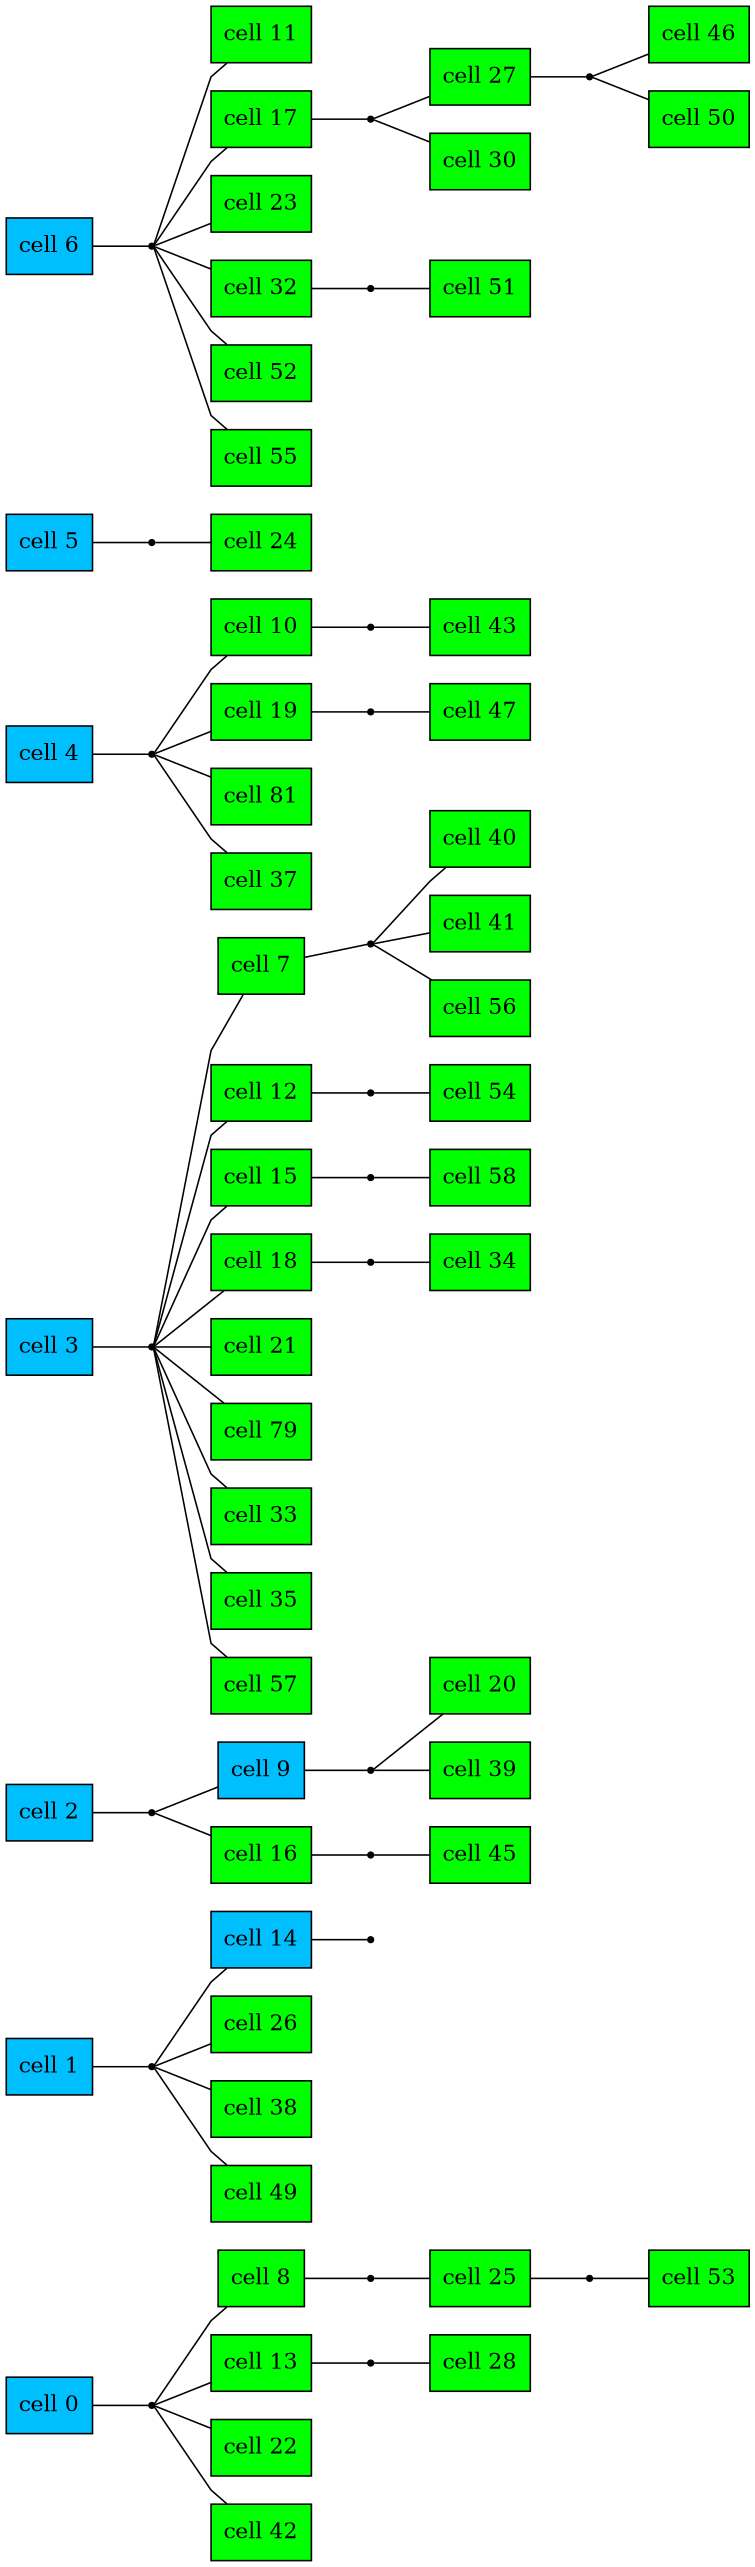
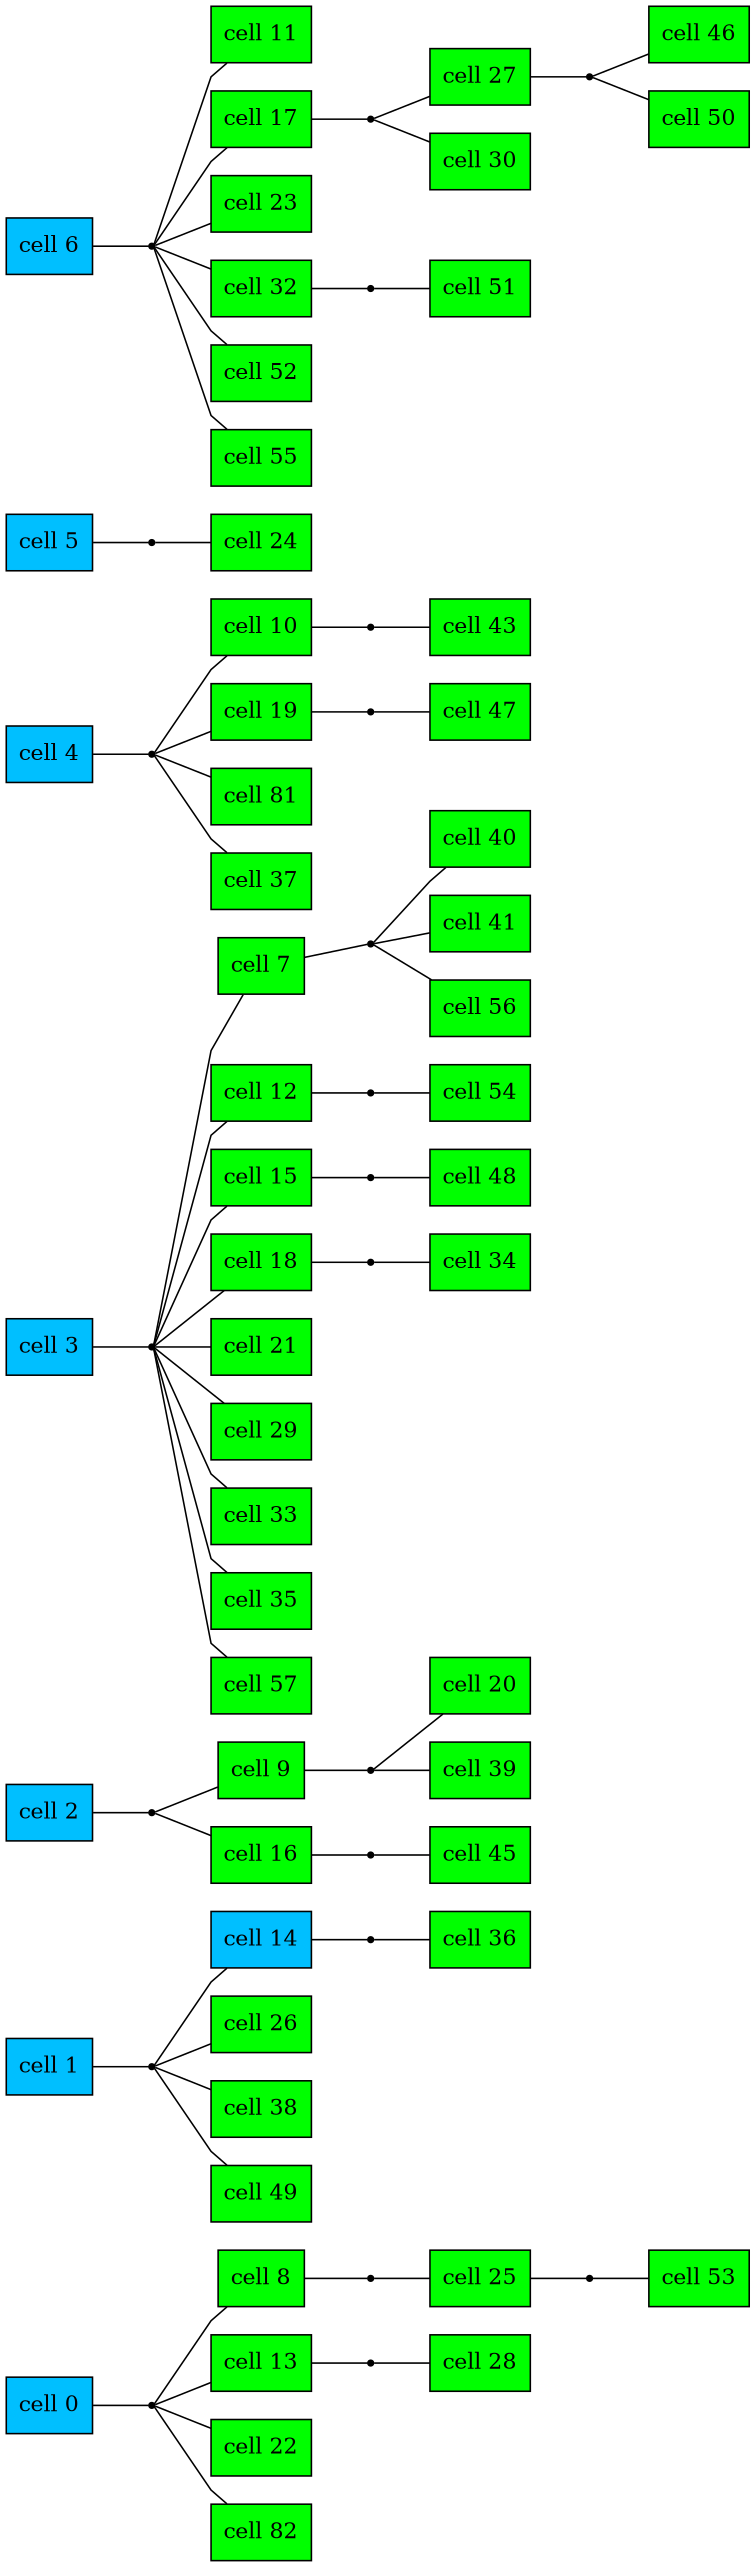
(480, 1178) -> (480, 1178)
(261, 1432) -> (261, 1432)
(261, 1770) -> (261, 1770)
none -> (480, 1940)
(261, 2532) -> (261, 2532)
